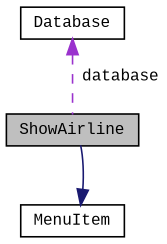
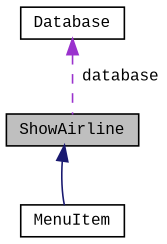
(83, 167) -> (62, 183)
